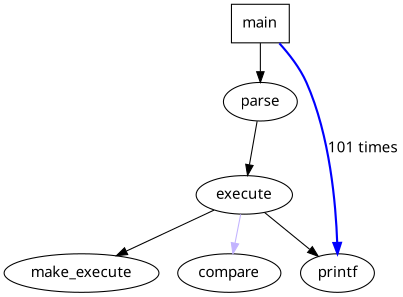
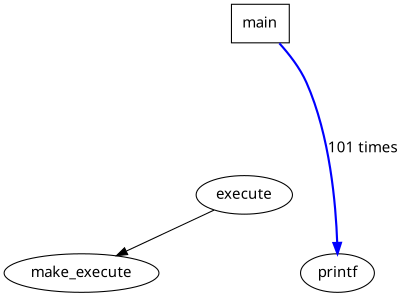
(260, 102) -> none
(287, 231) -> none
(229, 273) -> none
